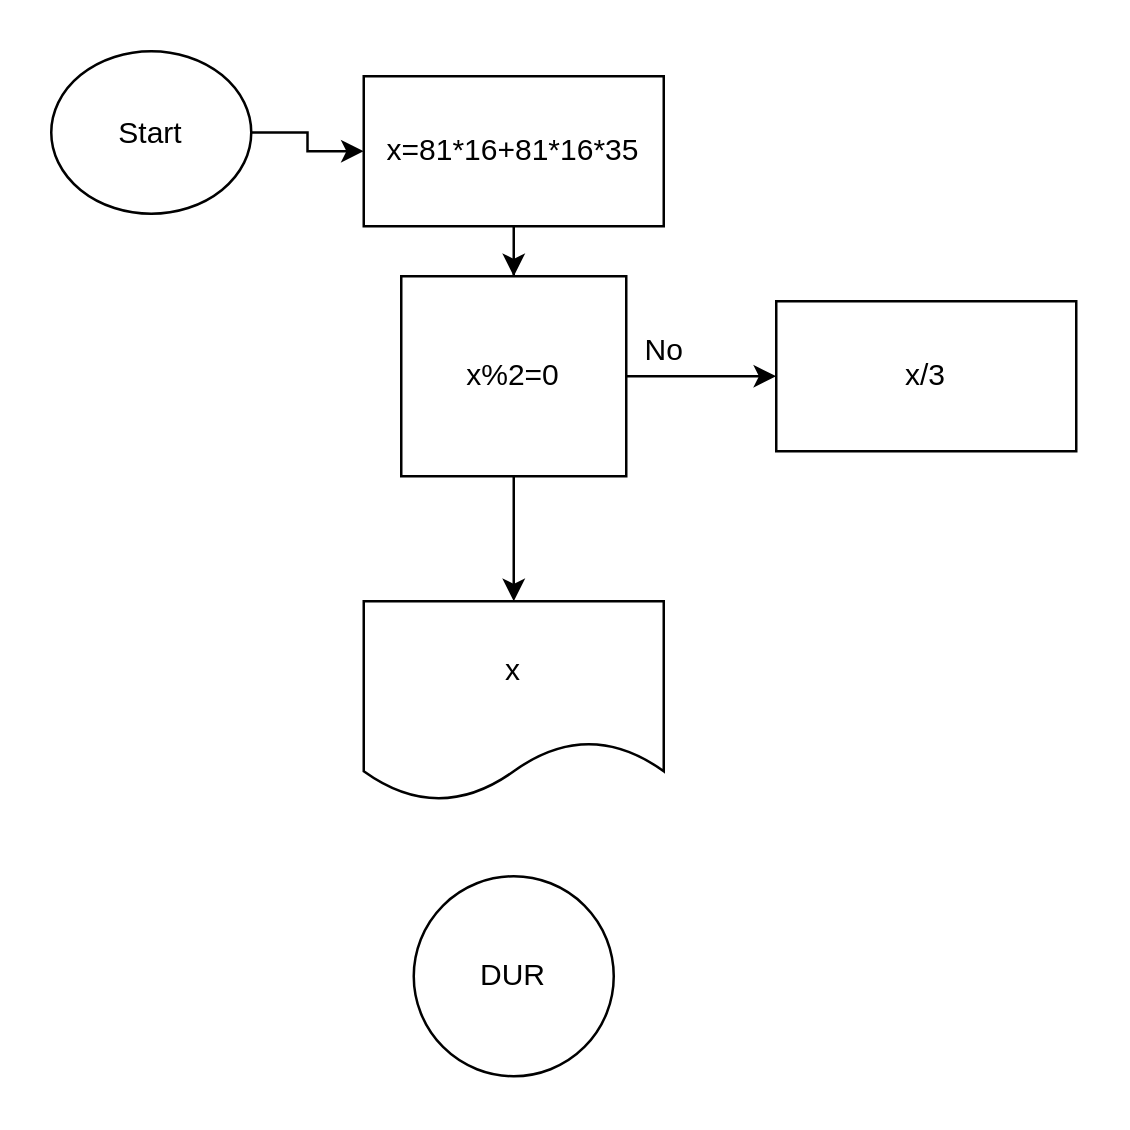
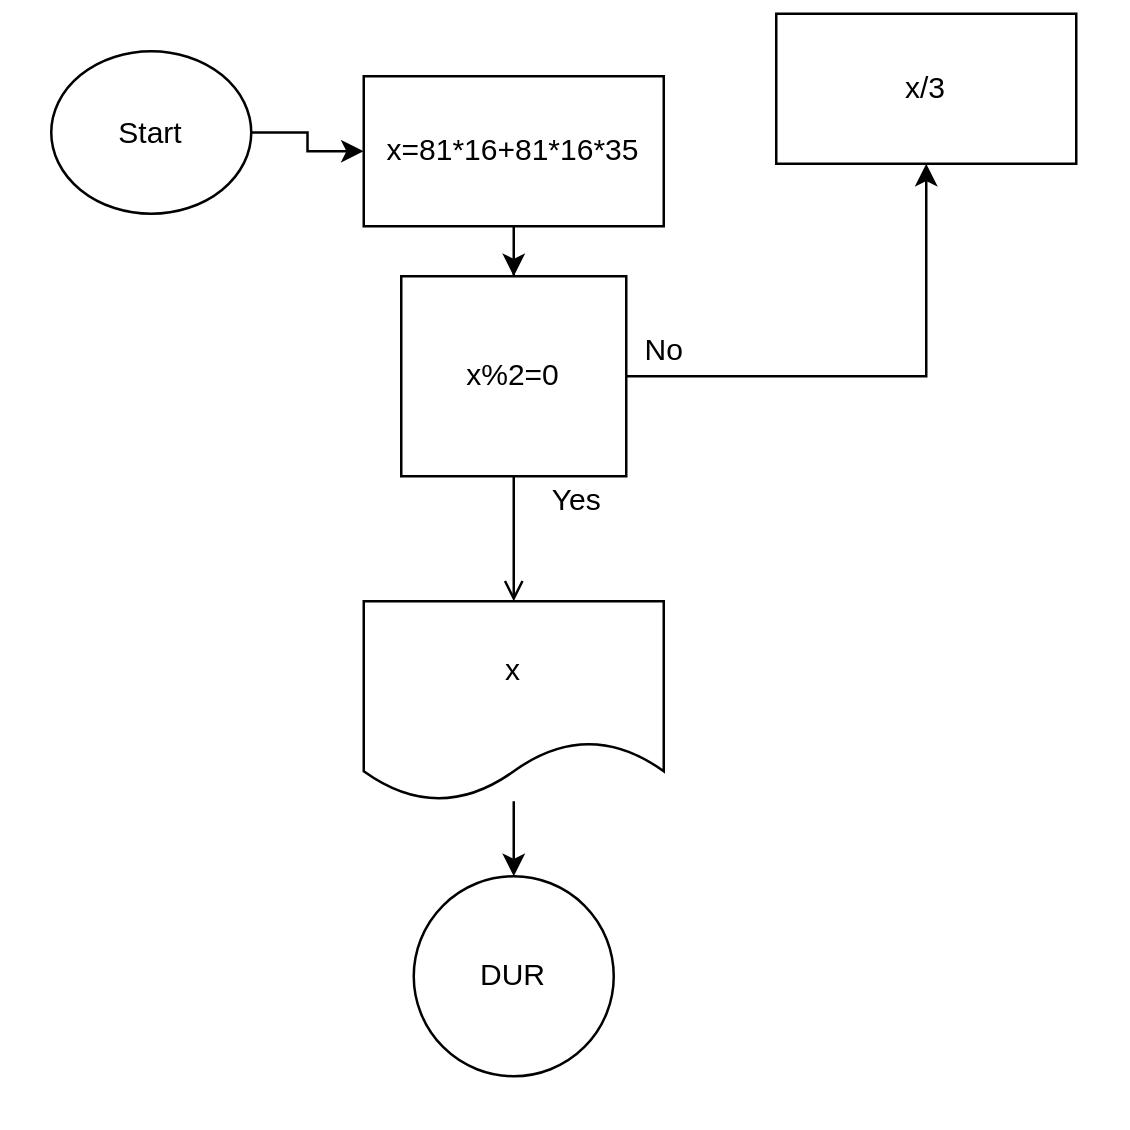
(926, 376) -> (926, 89)
none -> (576, 501)
(514, 583) -> (514, 587)
none -> (514, 847)
